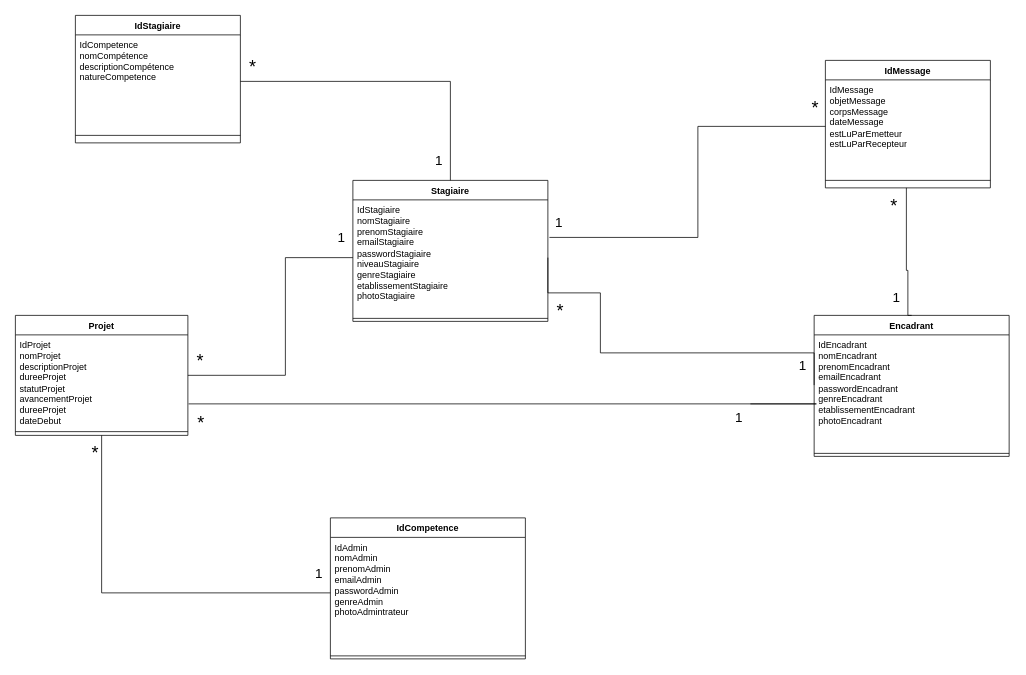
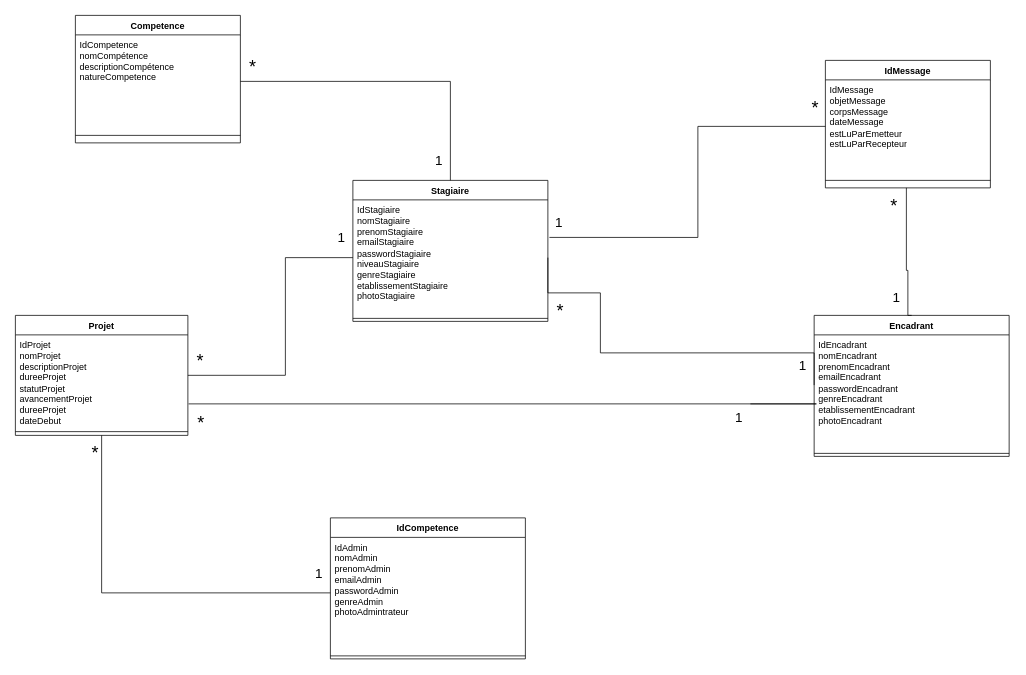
(158, 26) -> (158, 26)
